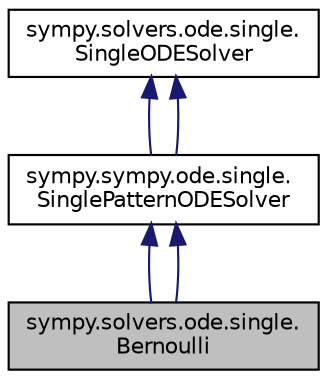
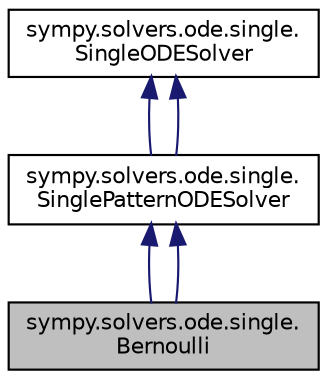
(164, 190) -> (164, 190)
